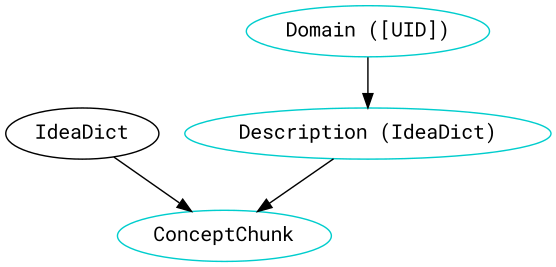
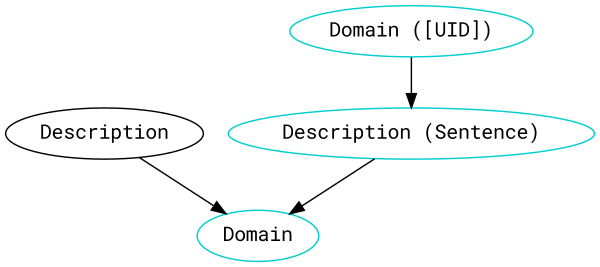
(82, 134) -> (104, 134)
(368, 134) -> (411, 134)
(224, 236) -> (258, 236)
